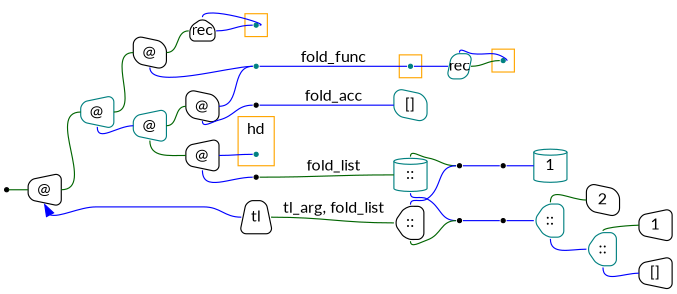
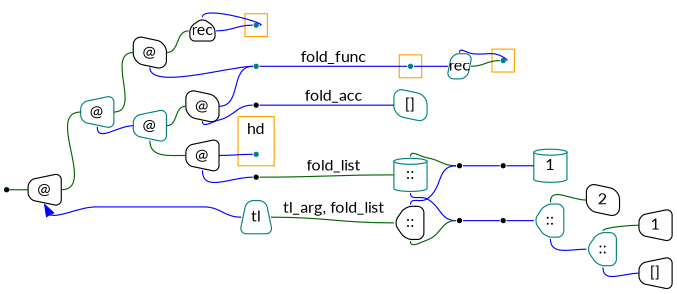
(256, 217) -> (256, 217)
